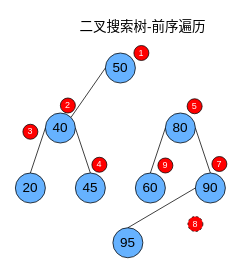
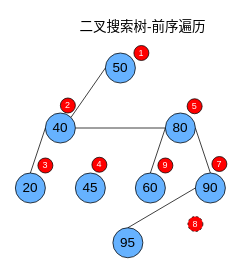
(30, 132) -> (45, 165)
(83, 150) -> (119, 128)
